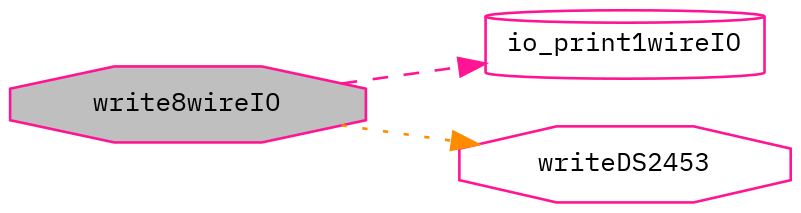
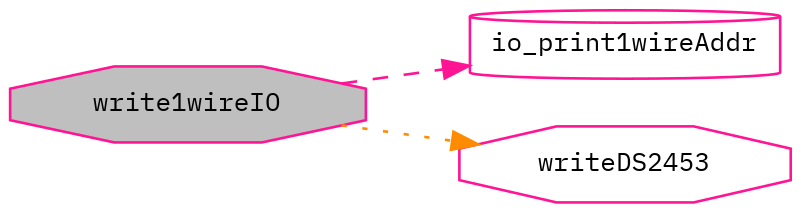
(625, 44) -> (625, 44)
(188, 104) -> (188, 104)
